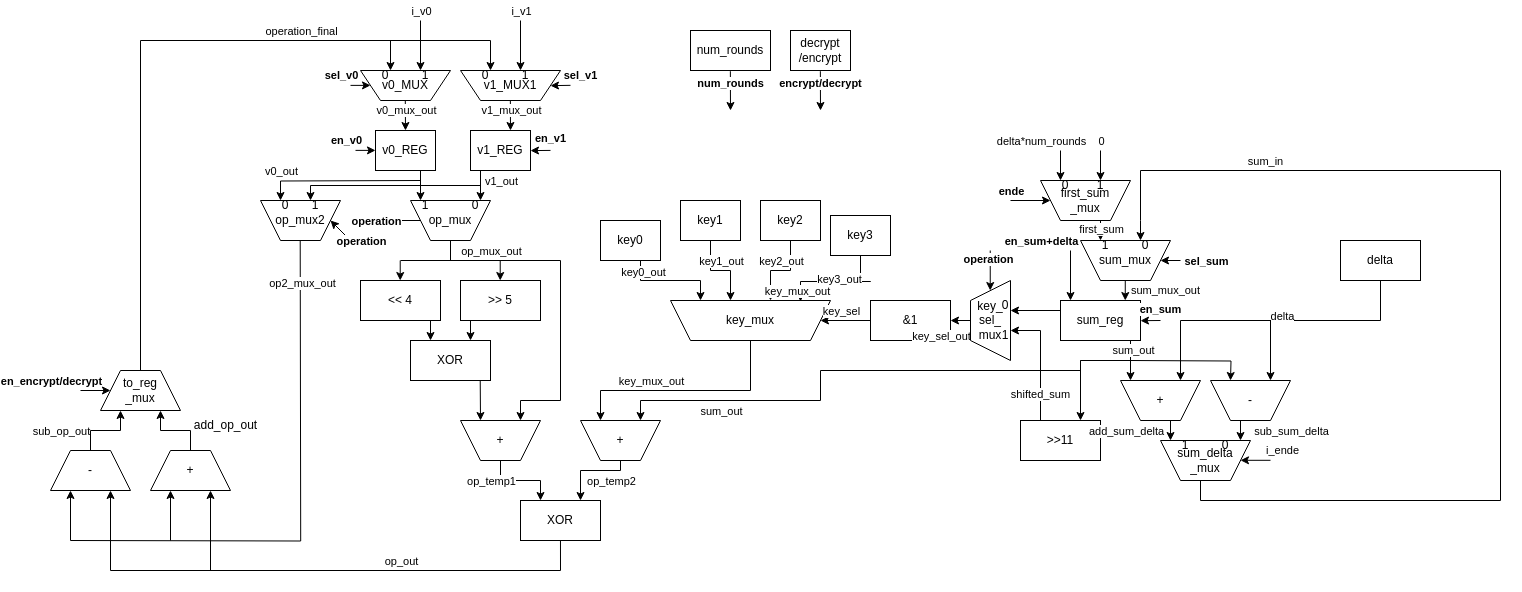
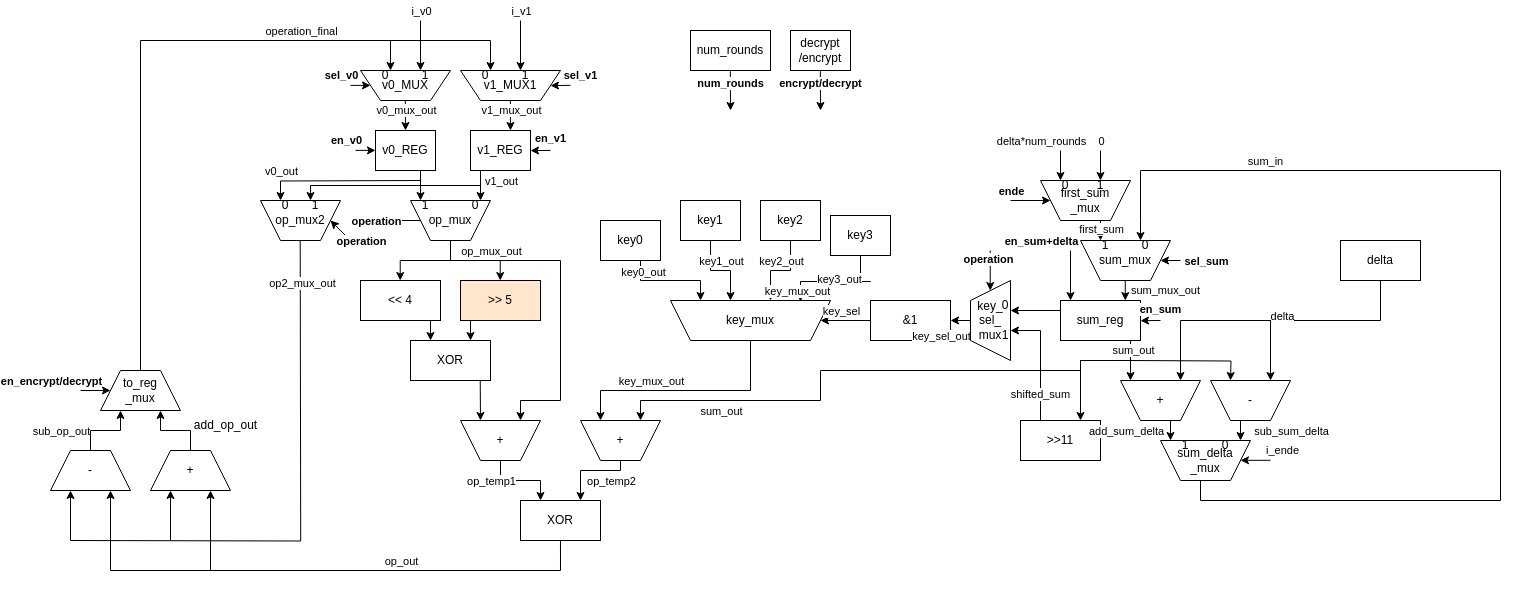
(501, 301) -> (501, 301)
